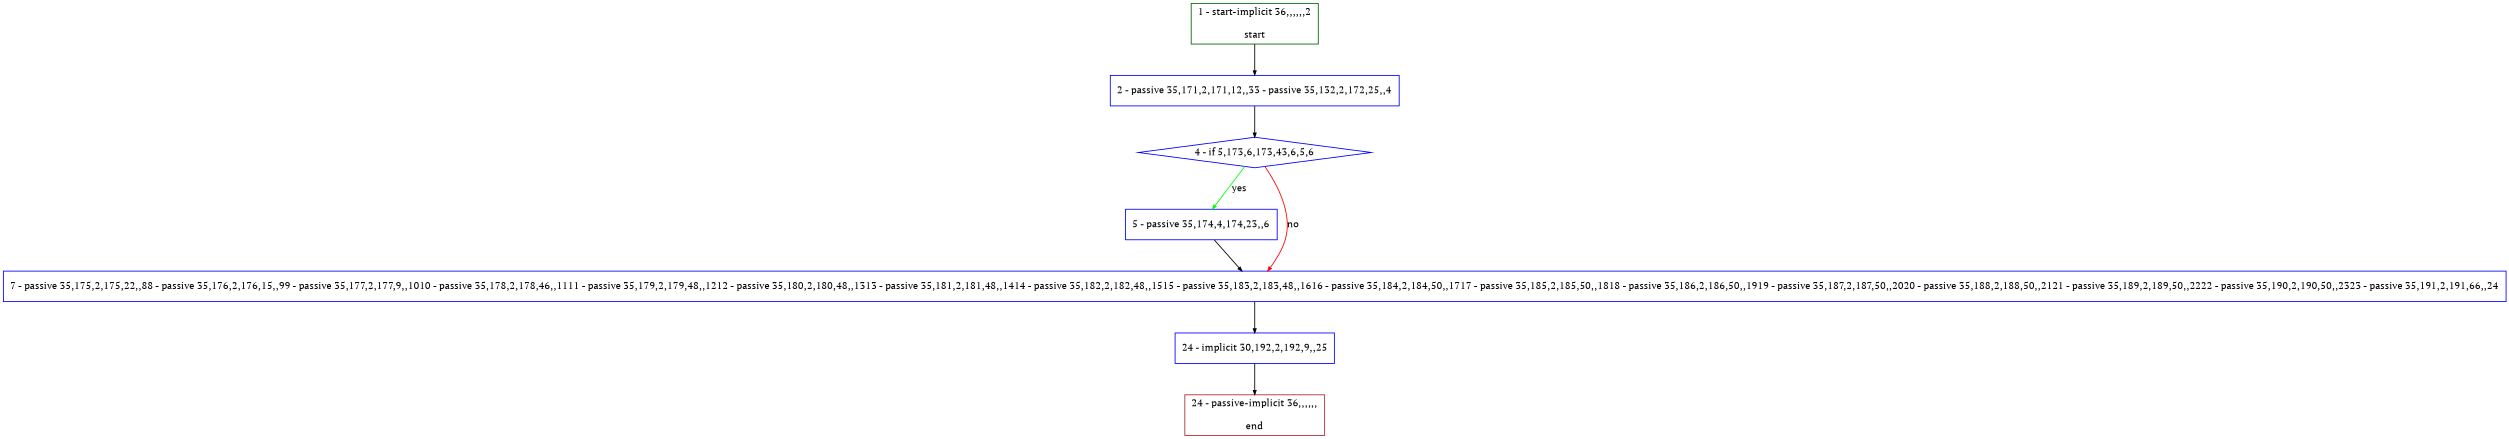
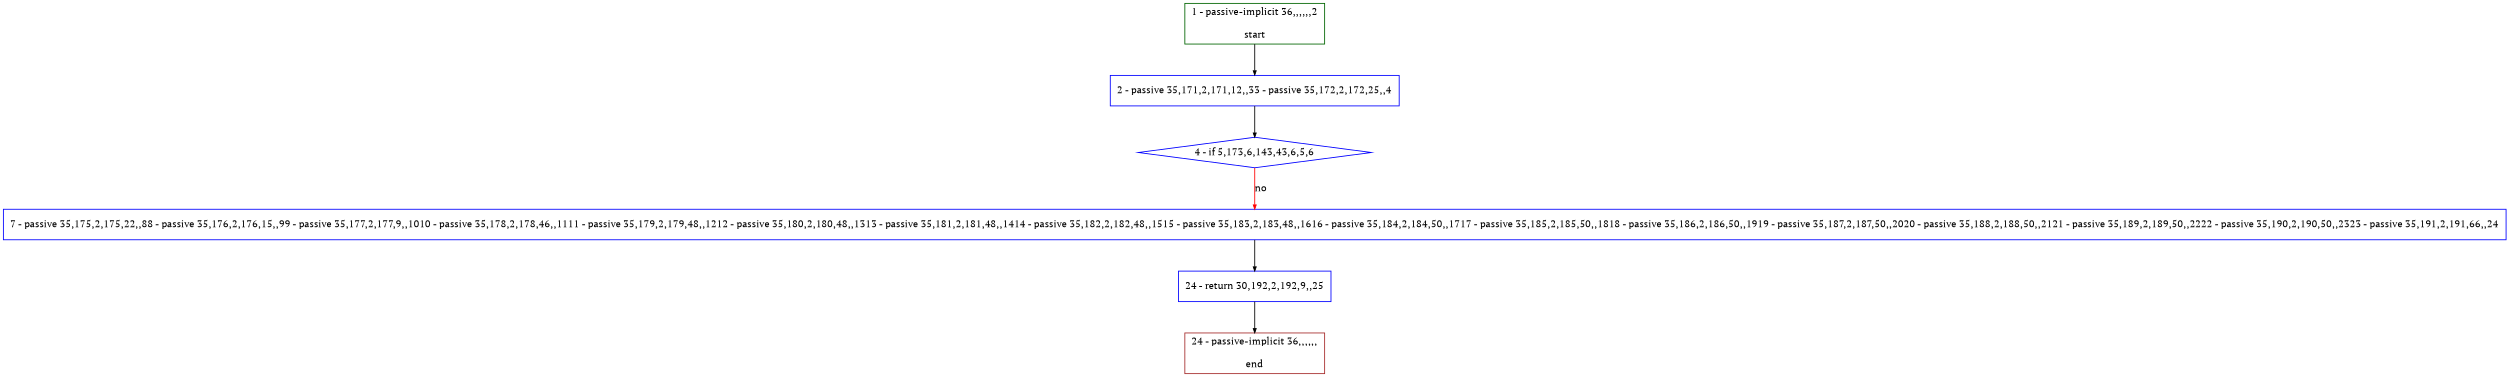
(1255, 24) -> (1255, 24)
(1255, 91) -> (1255, 91)
(1255, 152) -> (1255, 152)
(1201, 225) -> none
(1255, 348) -> (1255, 286)
